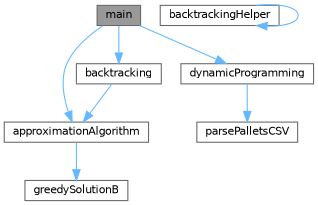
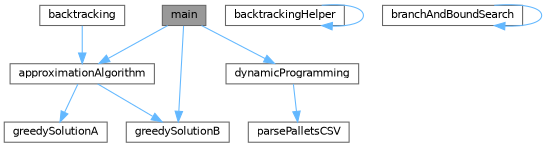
none -> (453, 15)
(119, 39) -> (181, 69)
none -> (56, 132)
